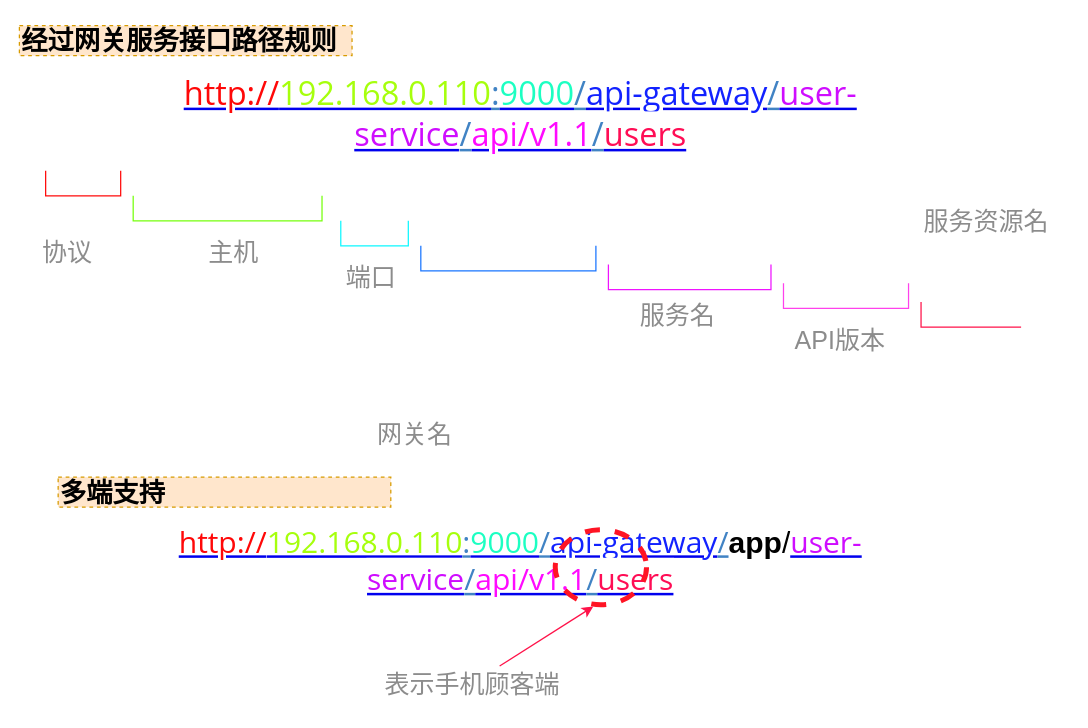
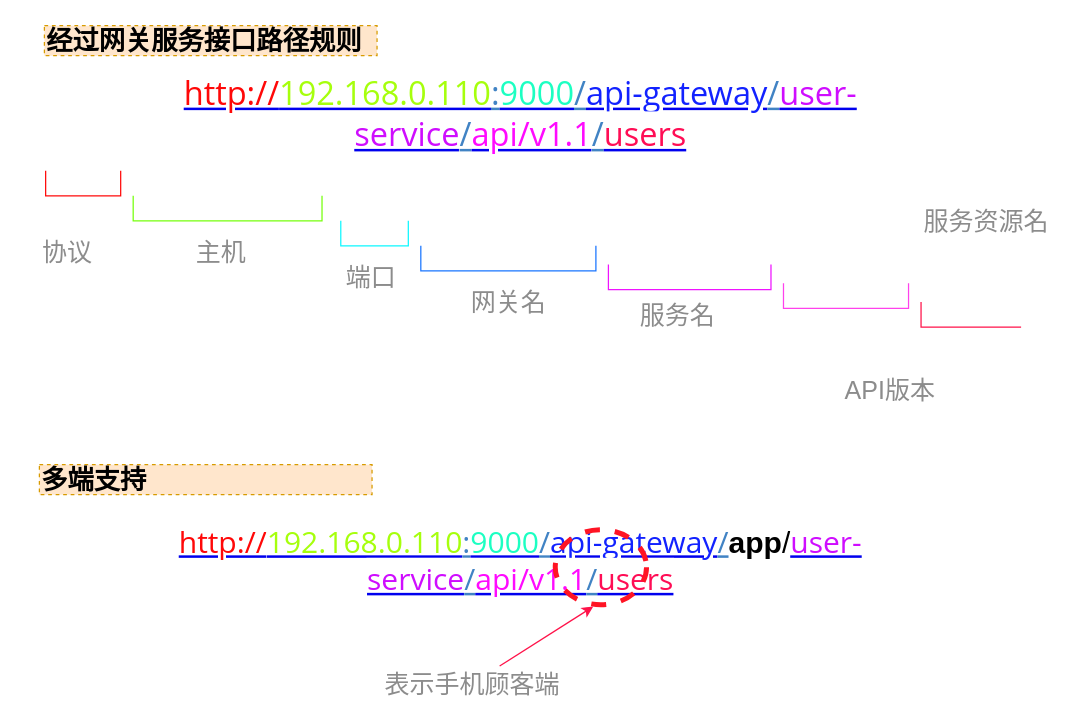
(186, 41) -> (211, 41)
(233, 252) -> (221, 252)
(839, 339) -> (889, 389)
(414, 433) -> (508, 302)
(224, 492) -> (206, 479)
